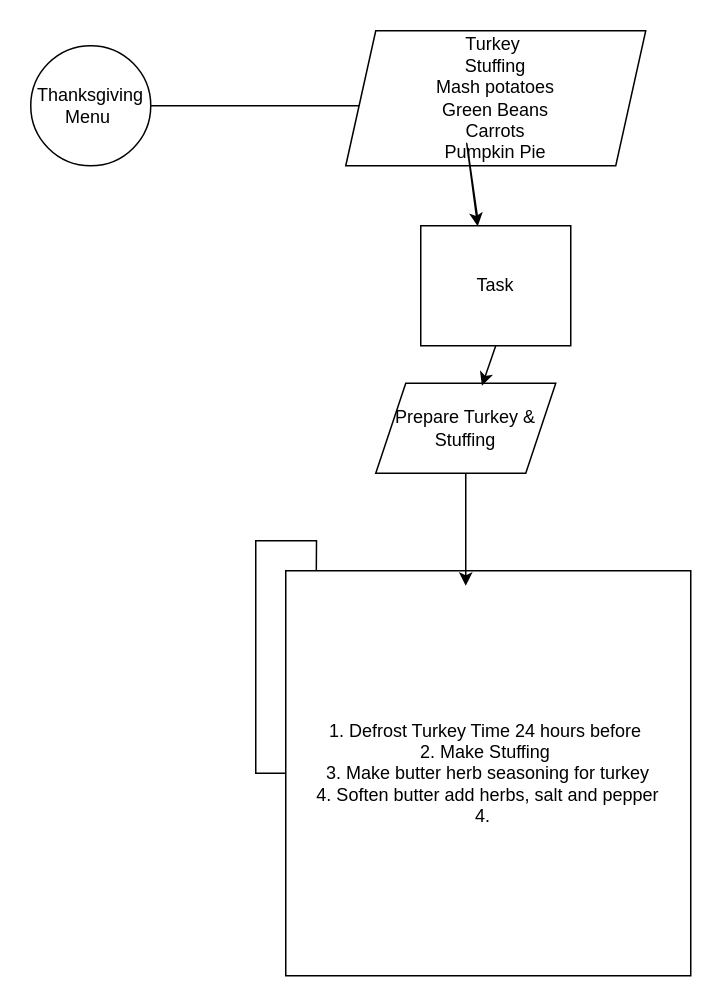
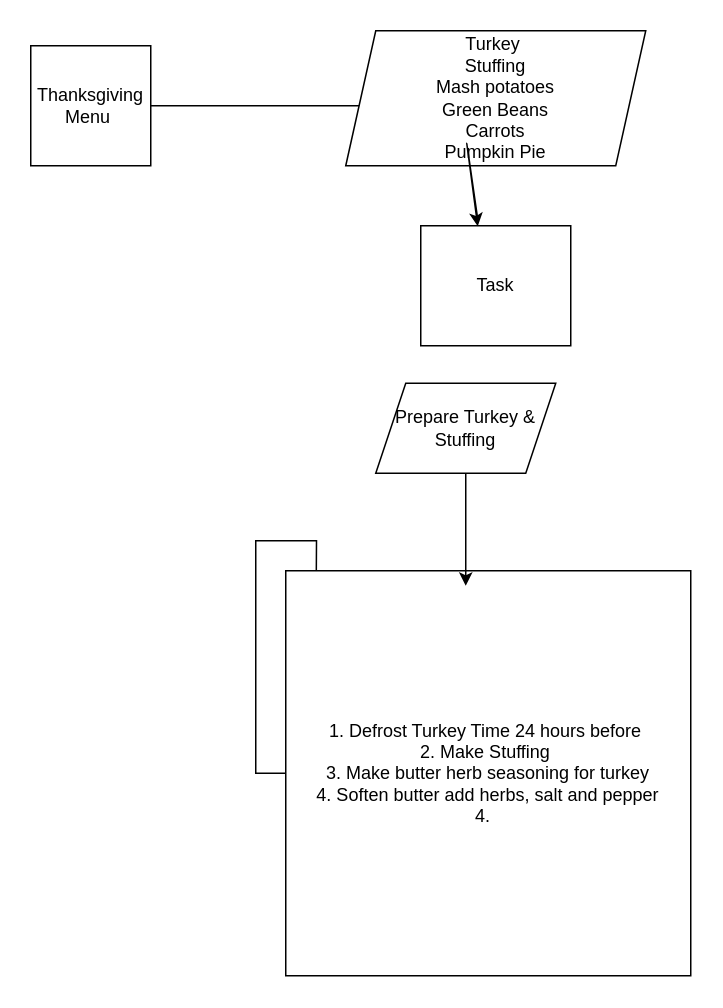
(91, 106) -> (91, 106)
(490, 361) -> none
